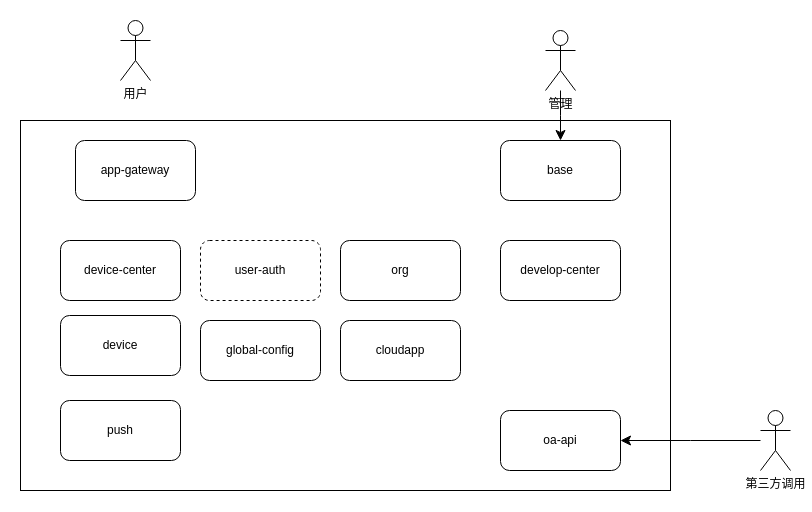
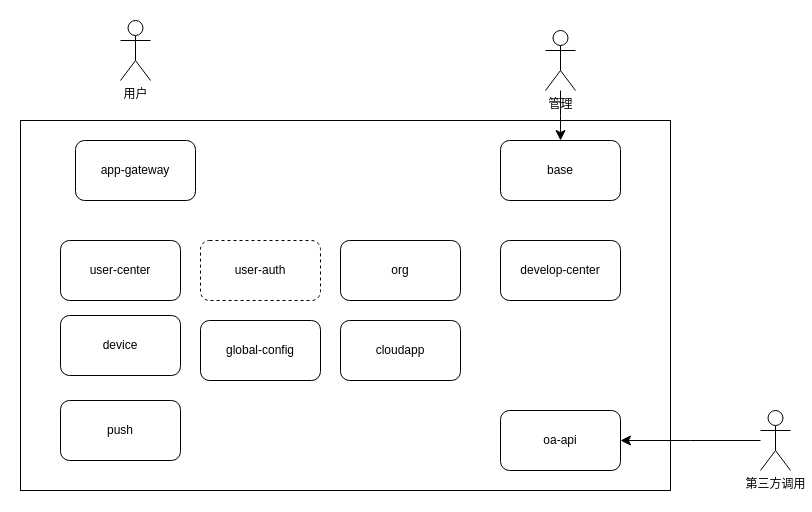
(121, 271) -> (121, 271)
